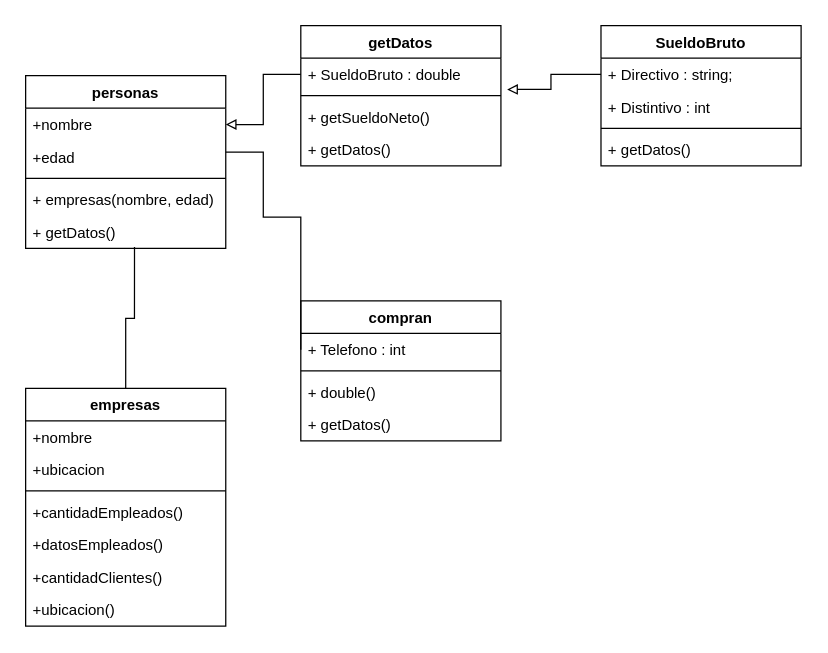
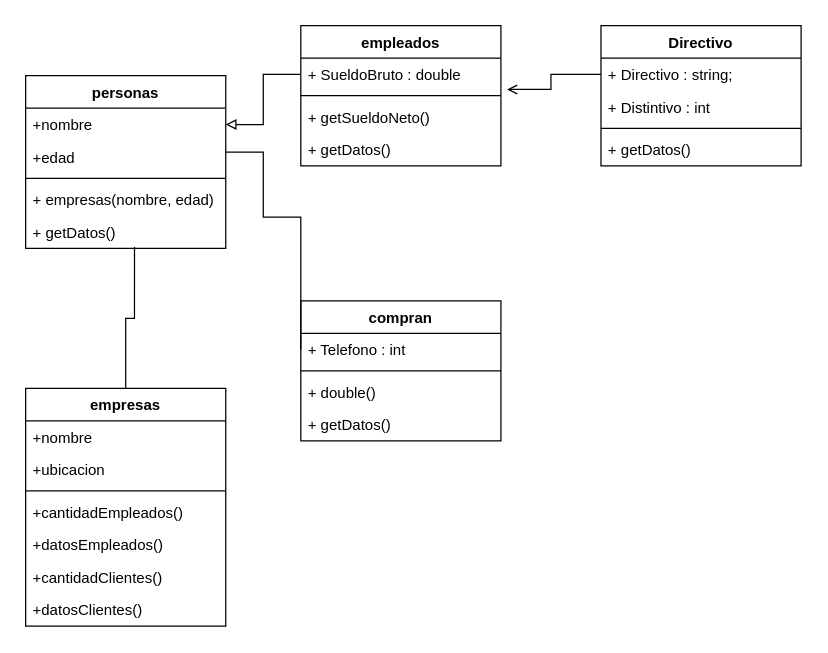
(400, 43) -> (400, 43)
(700, 43) -> (700, 43)
(518, 89) -> (515, 89)
(79, 610) -> (96, 610)
